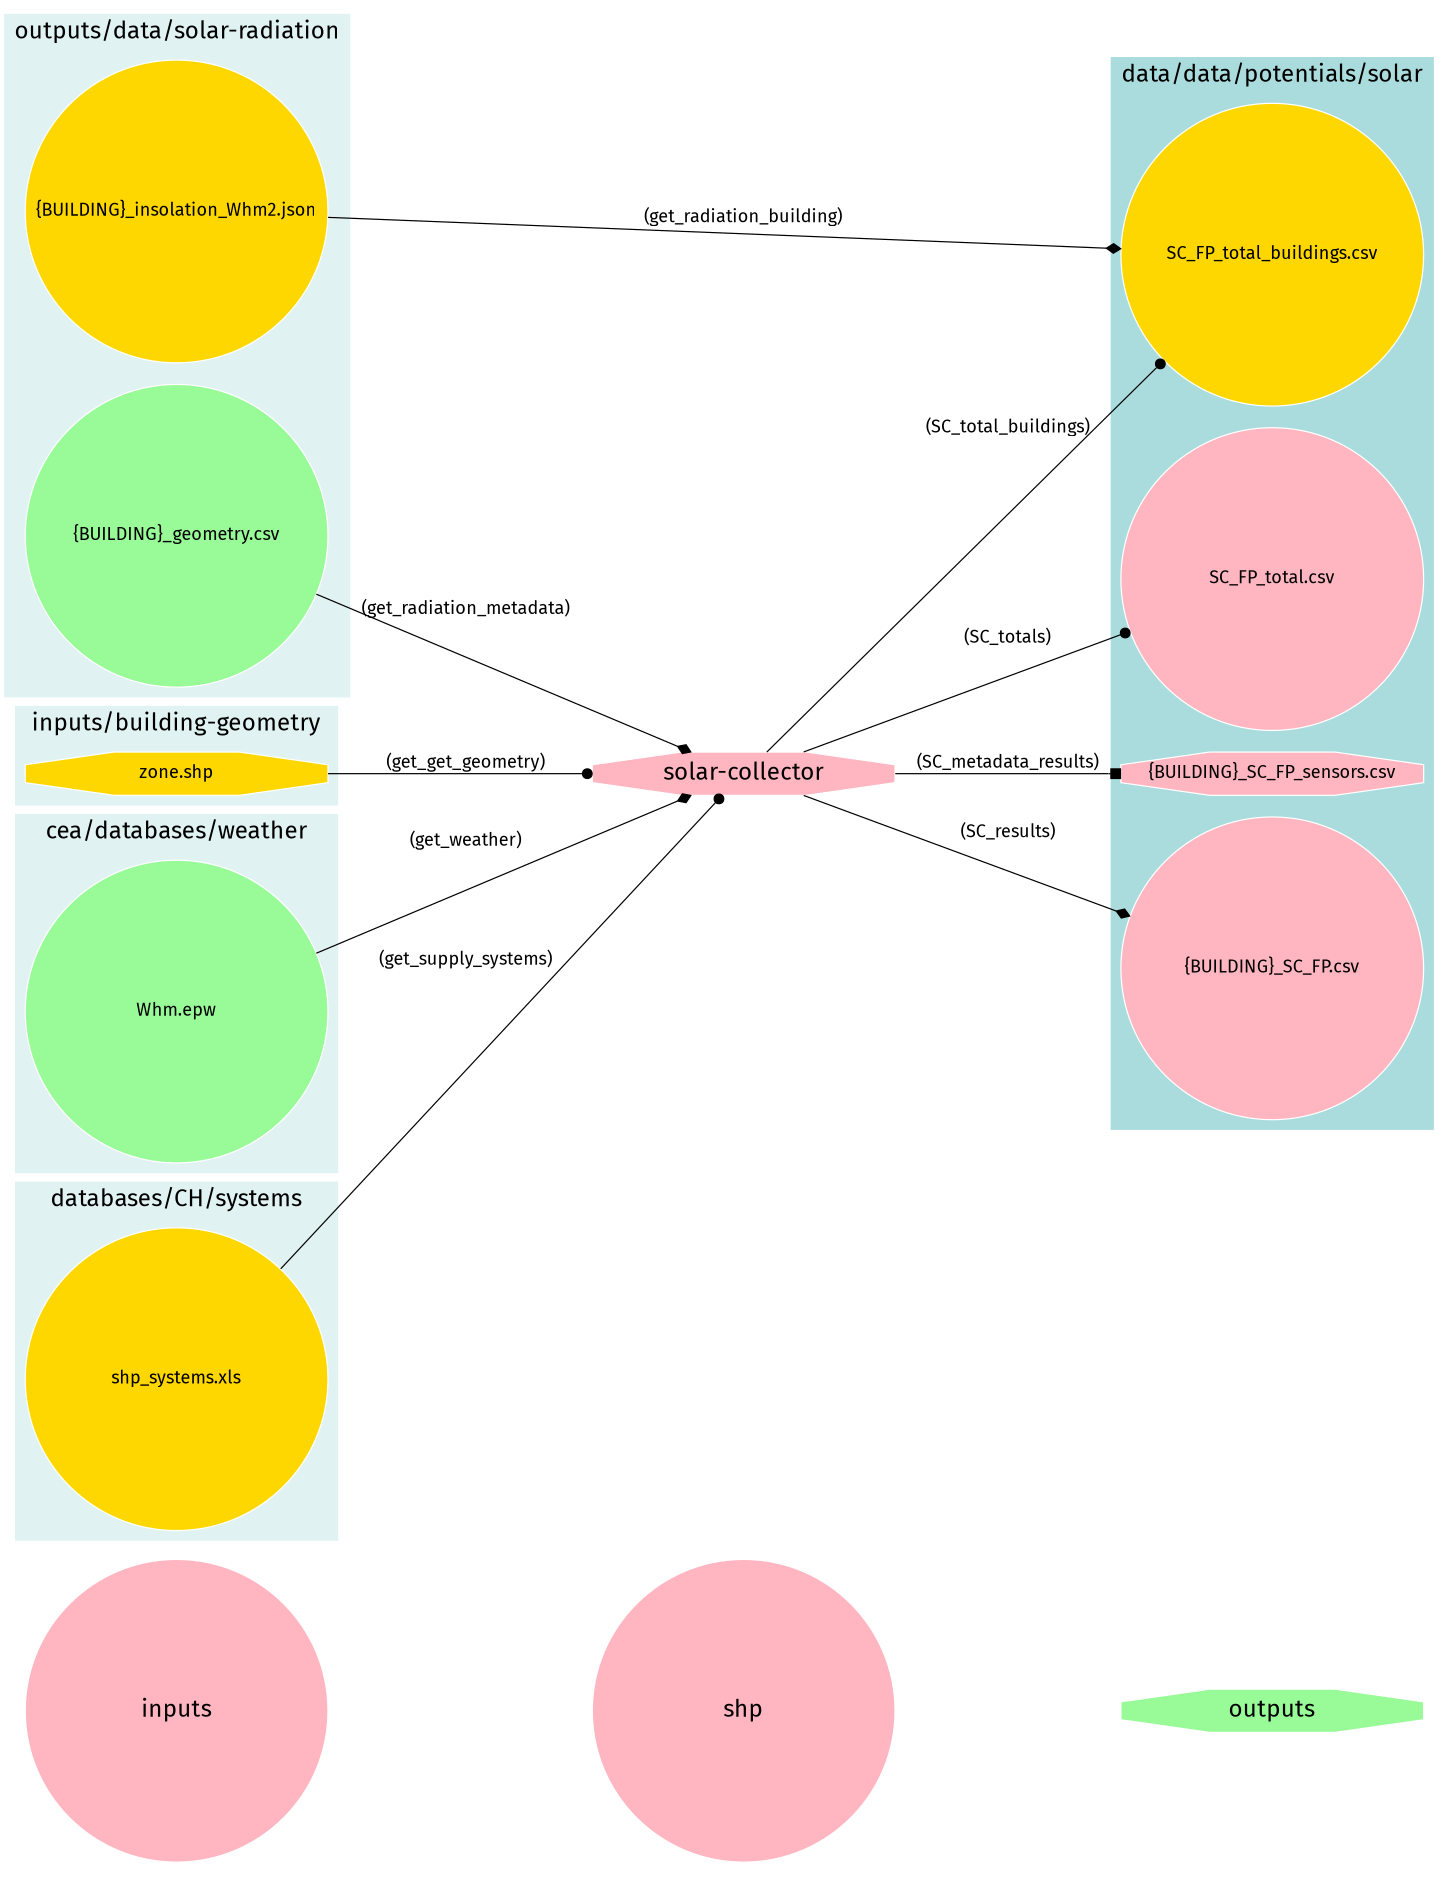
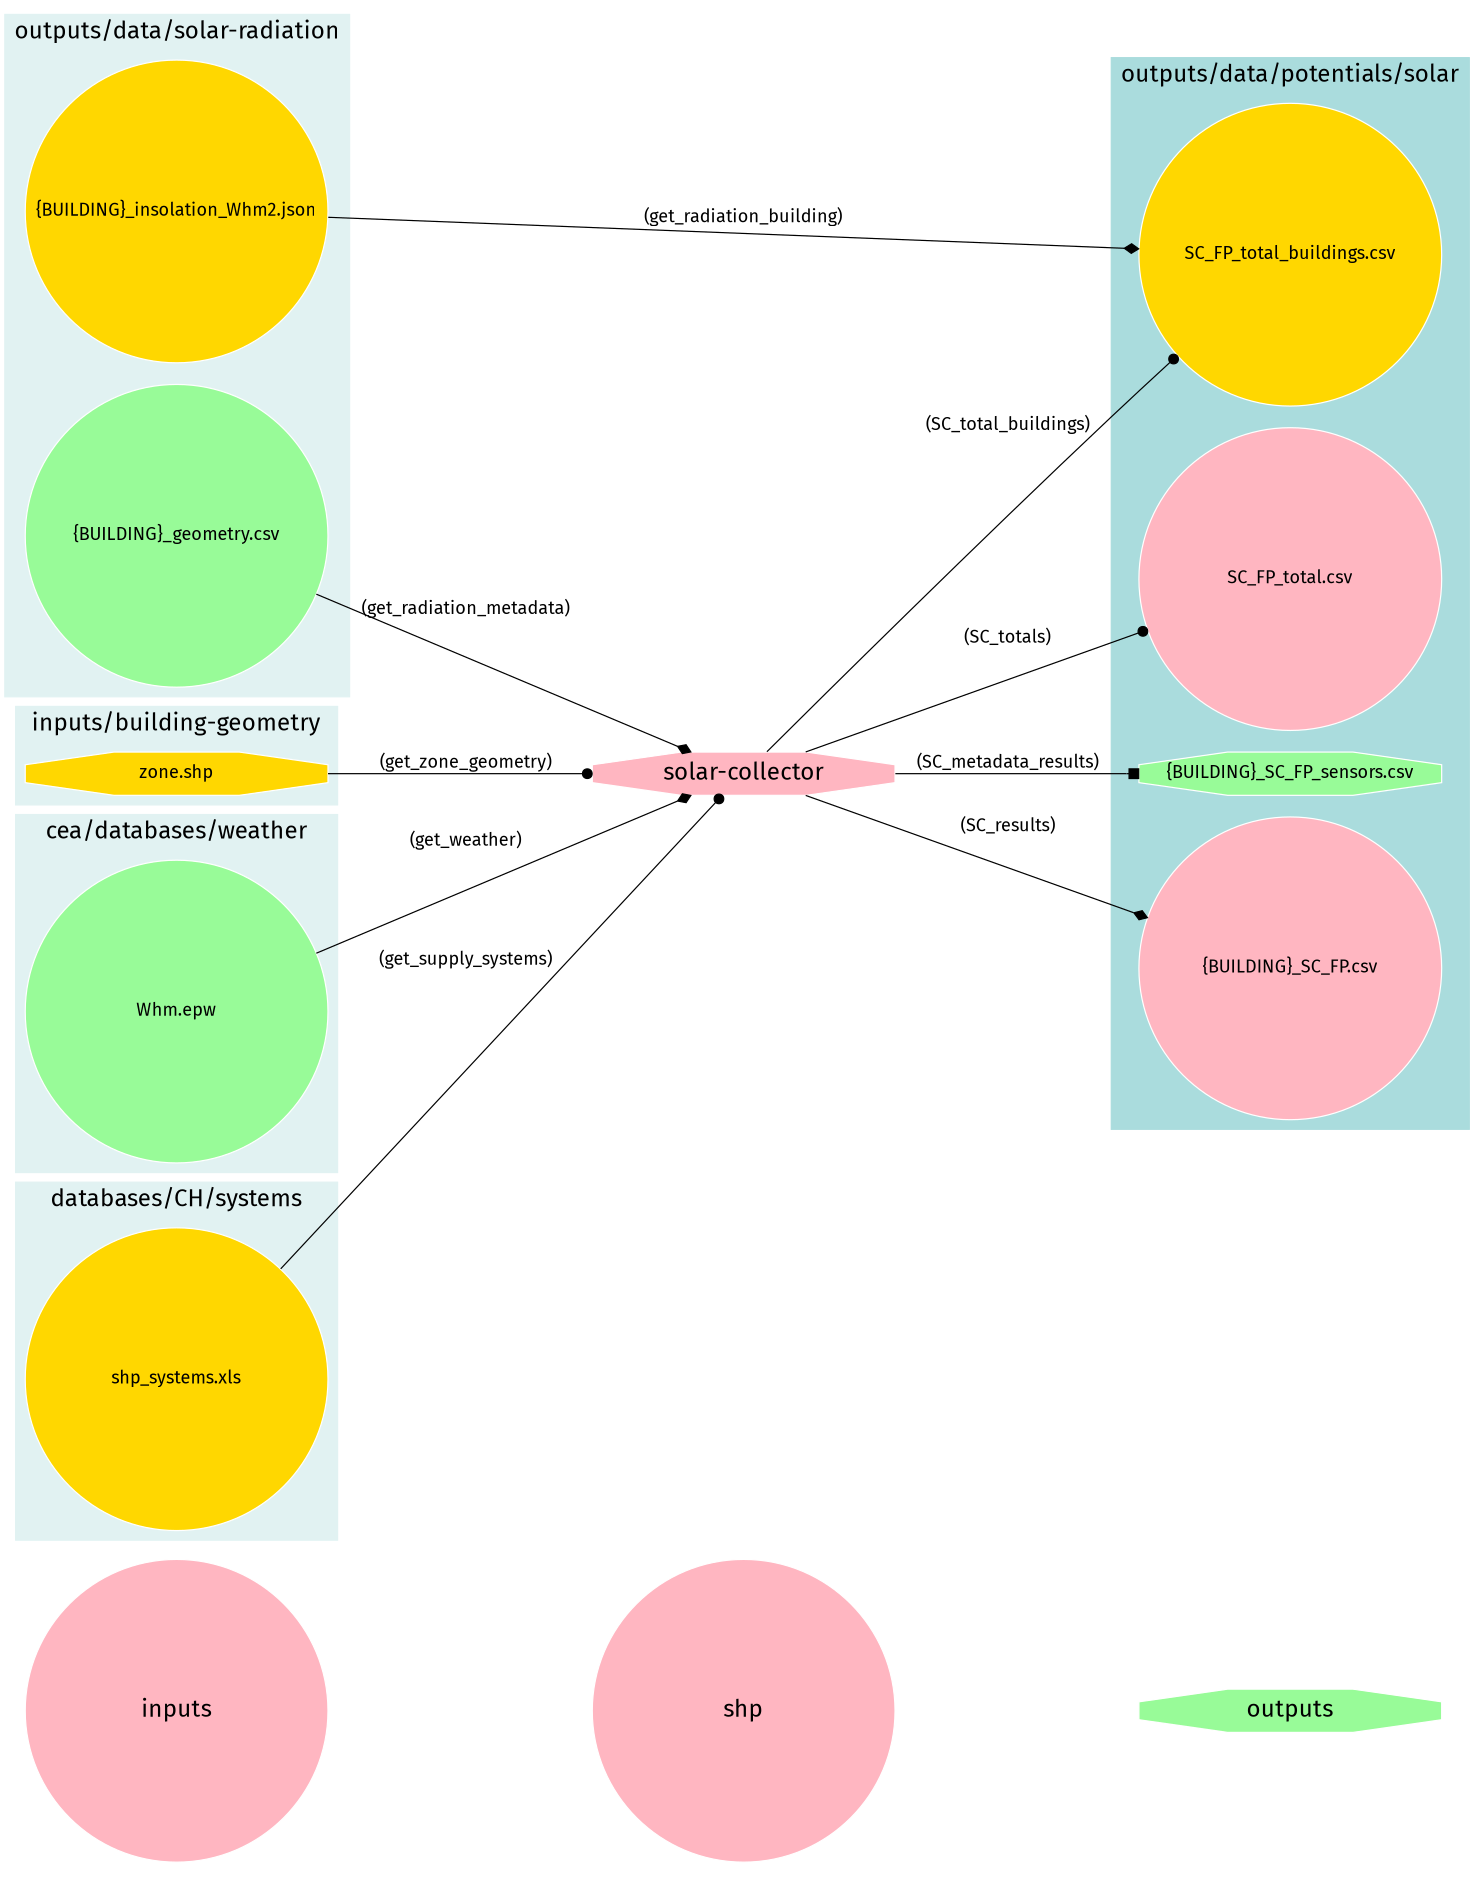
(1272, 76) -> (1290, 76)
(466, 763) -> (466, 763)
(1272, 774) -> (1290, 774)
